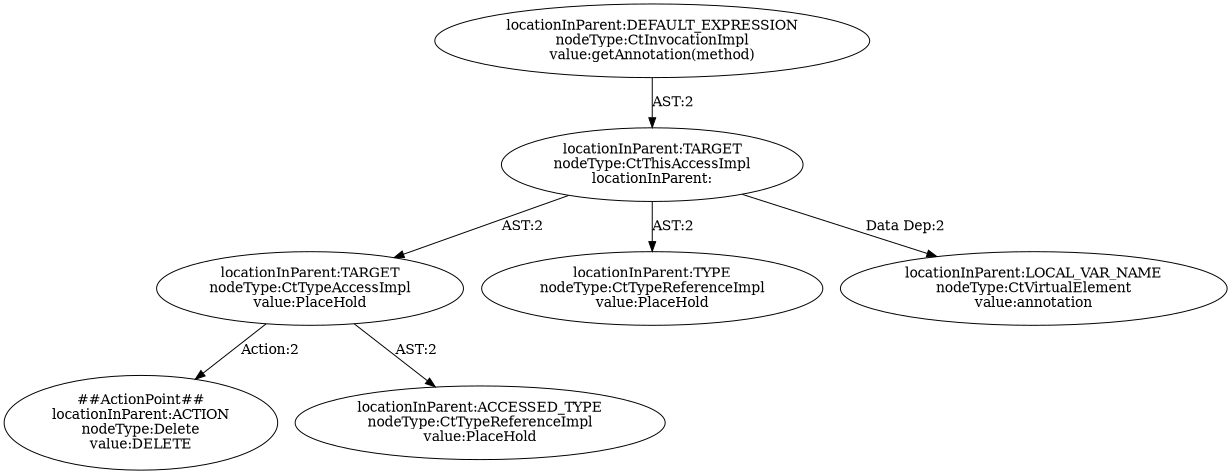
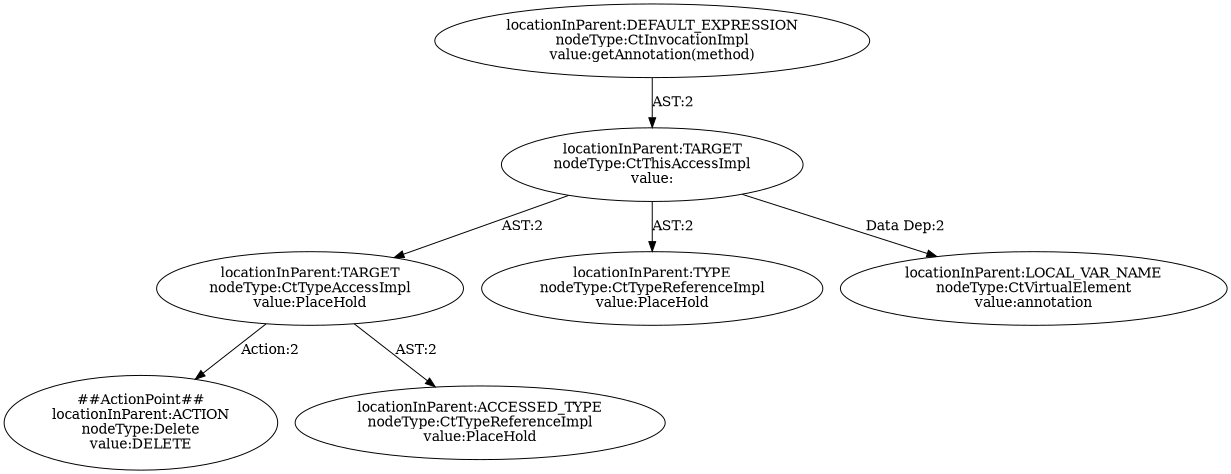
(652, 165) -> (652, 165)
